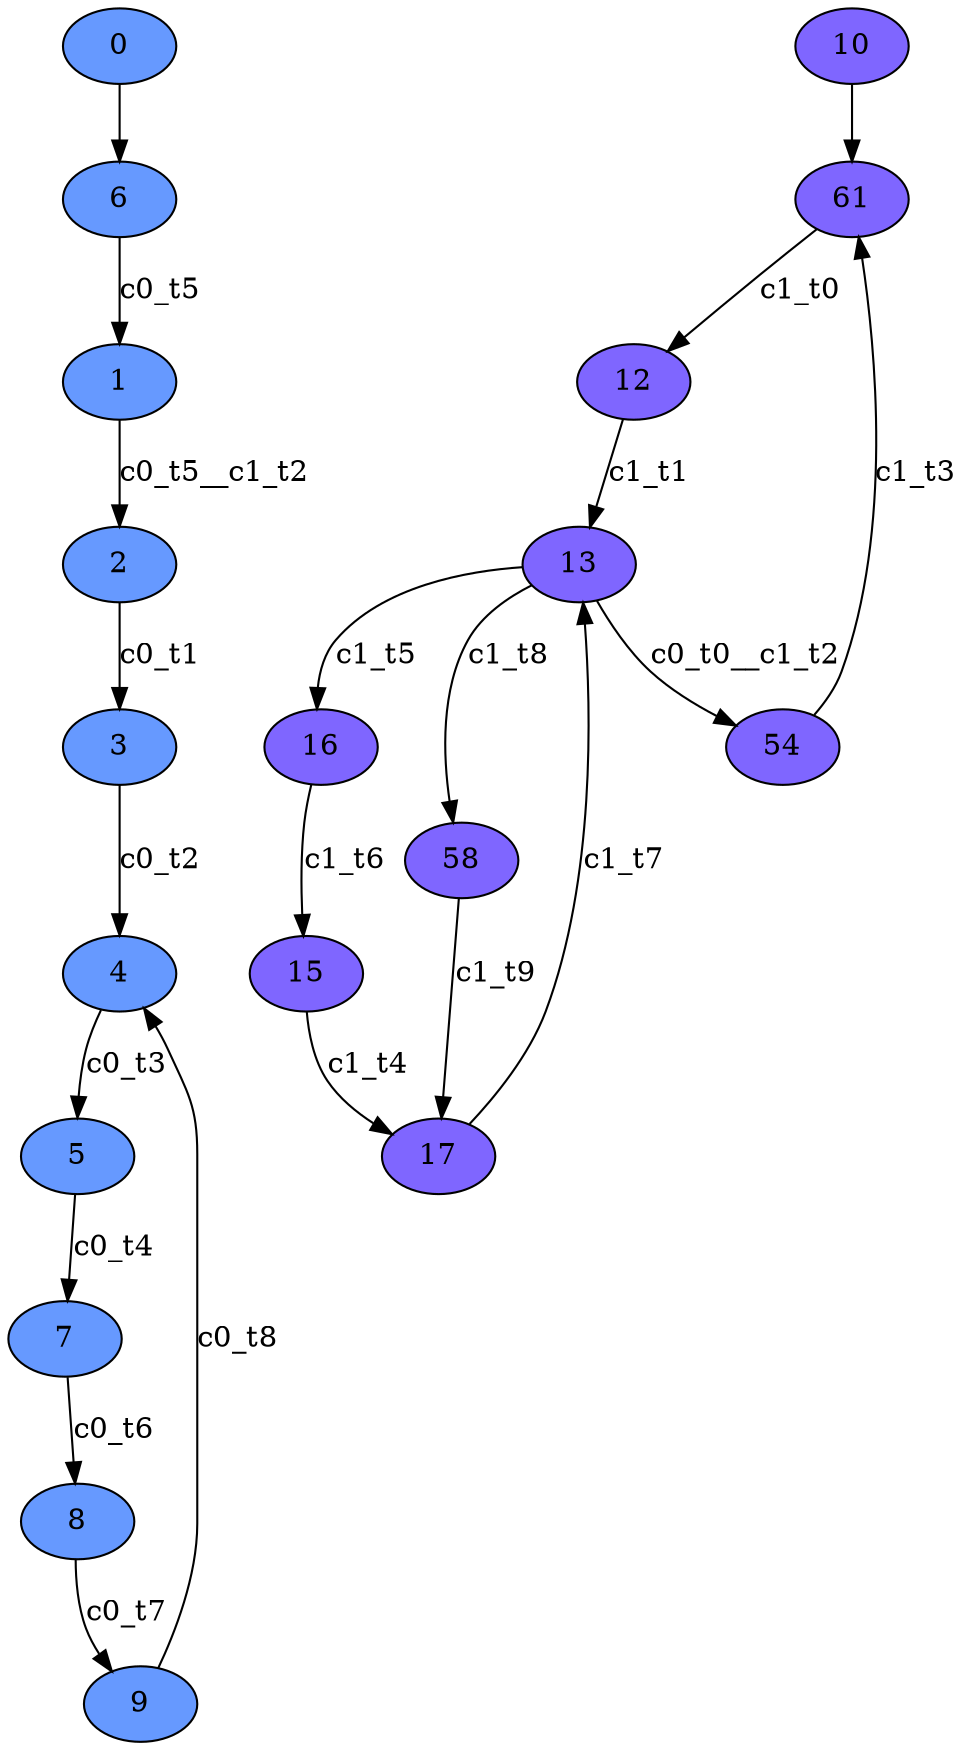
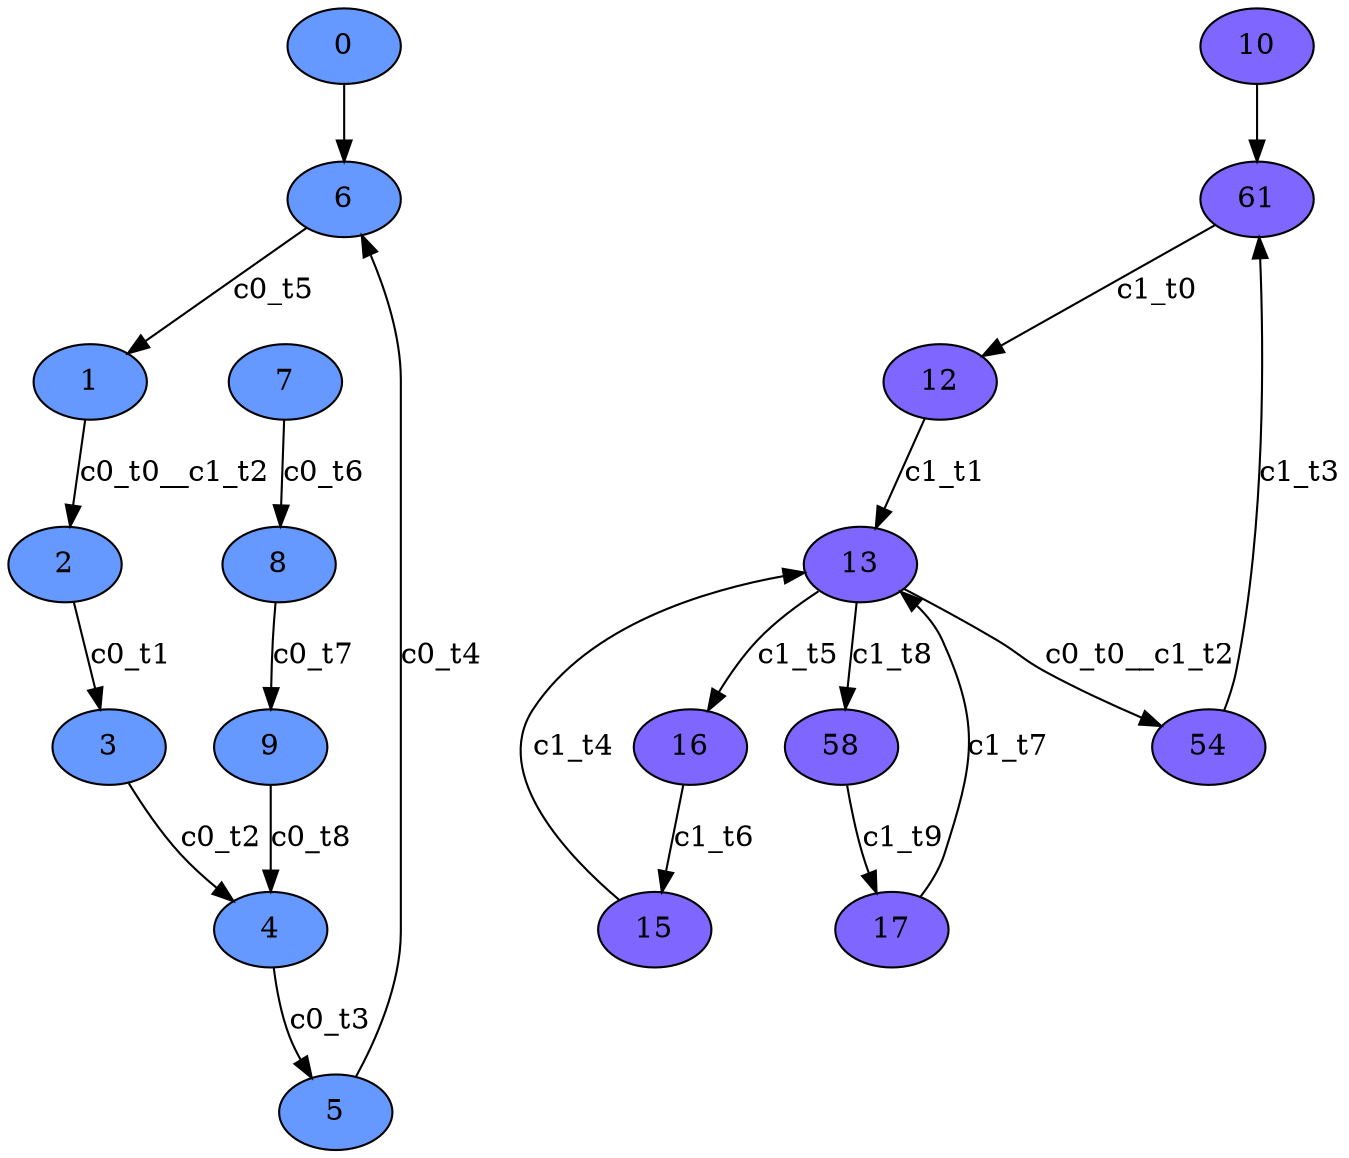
(215, 473) -> (175, 473)
(325, 1077) -> (553, 684)
(72, 1237) -> (401, 668)
